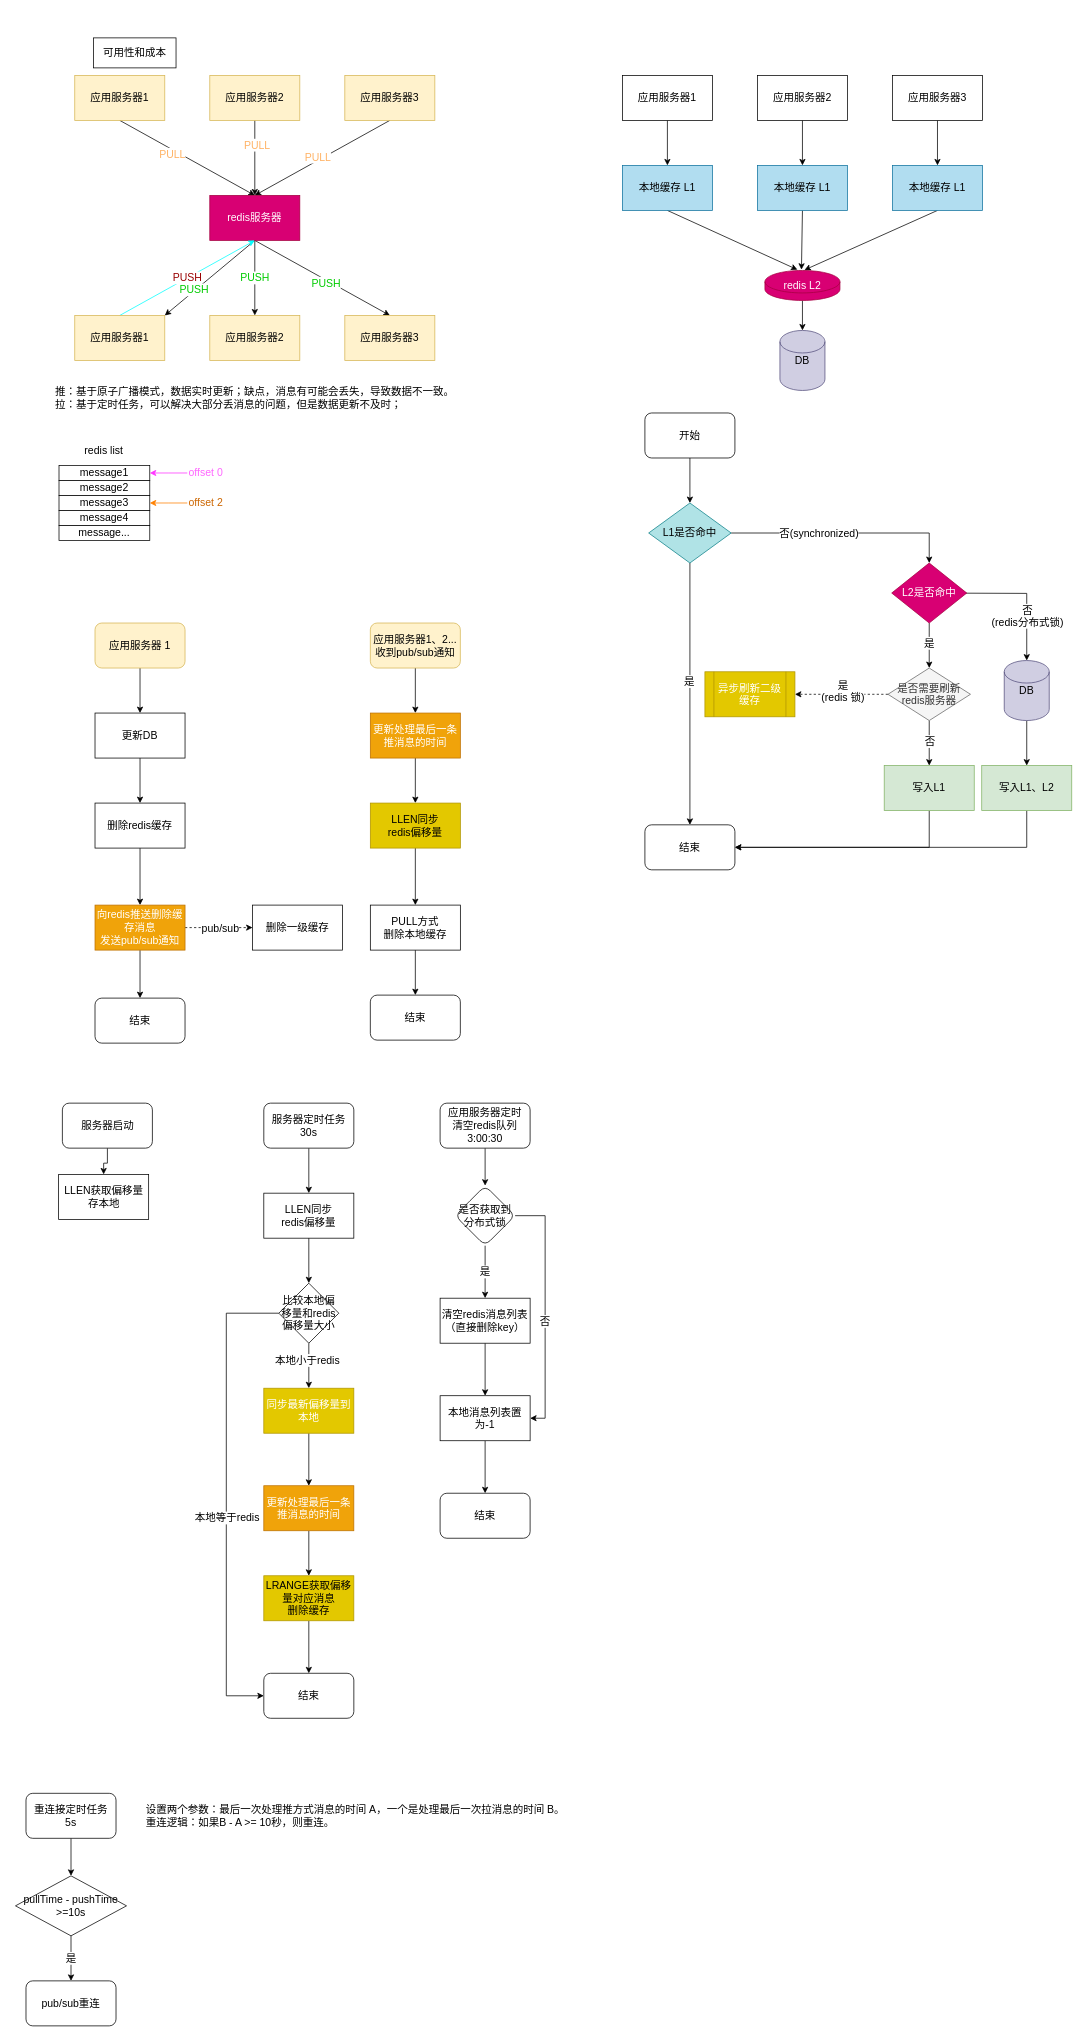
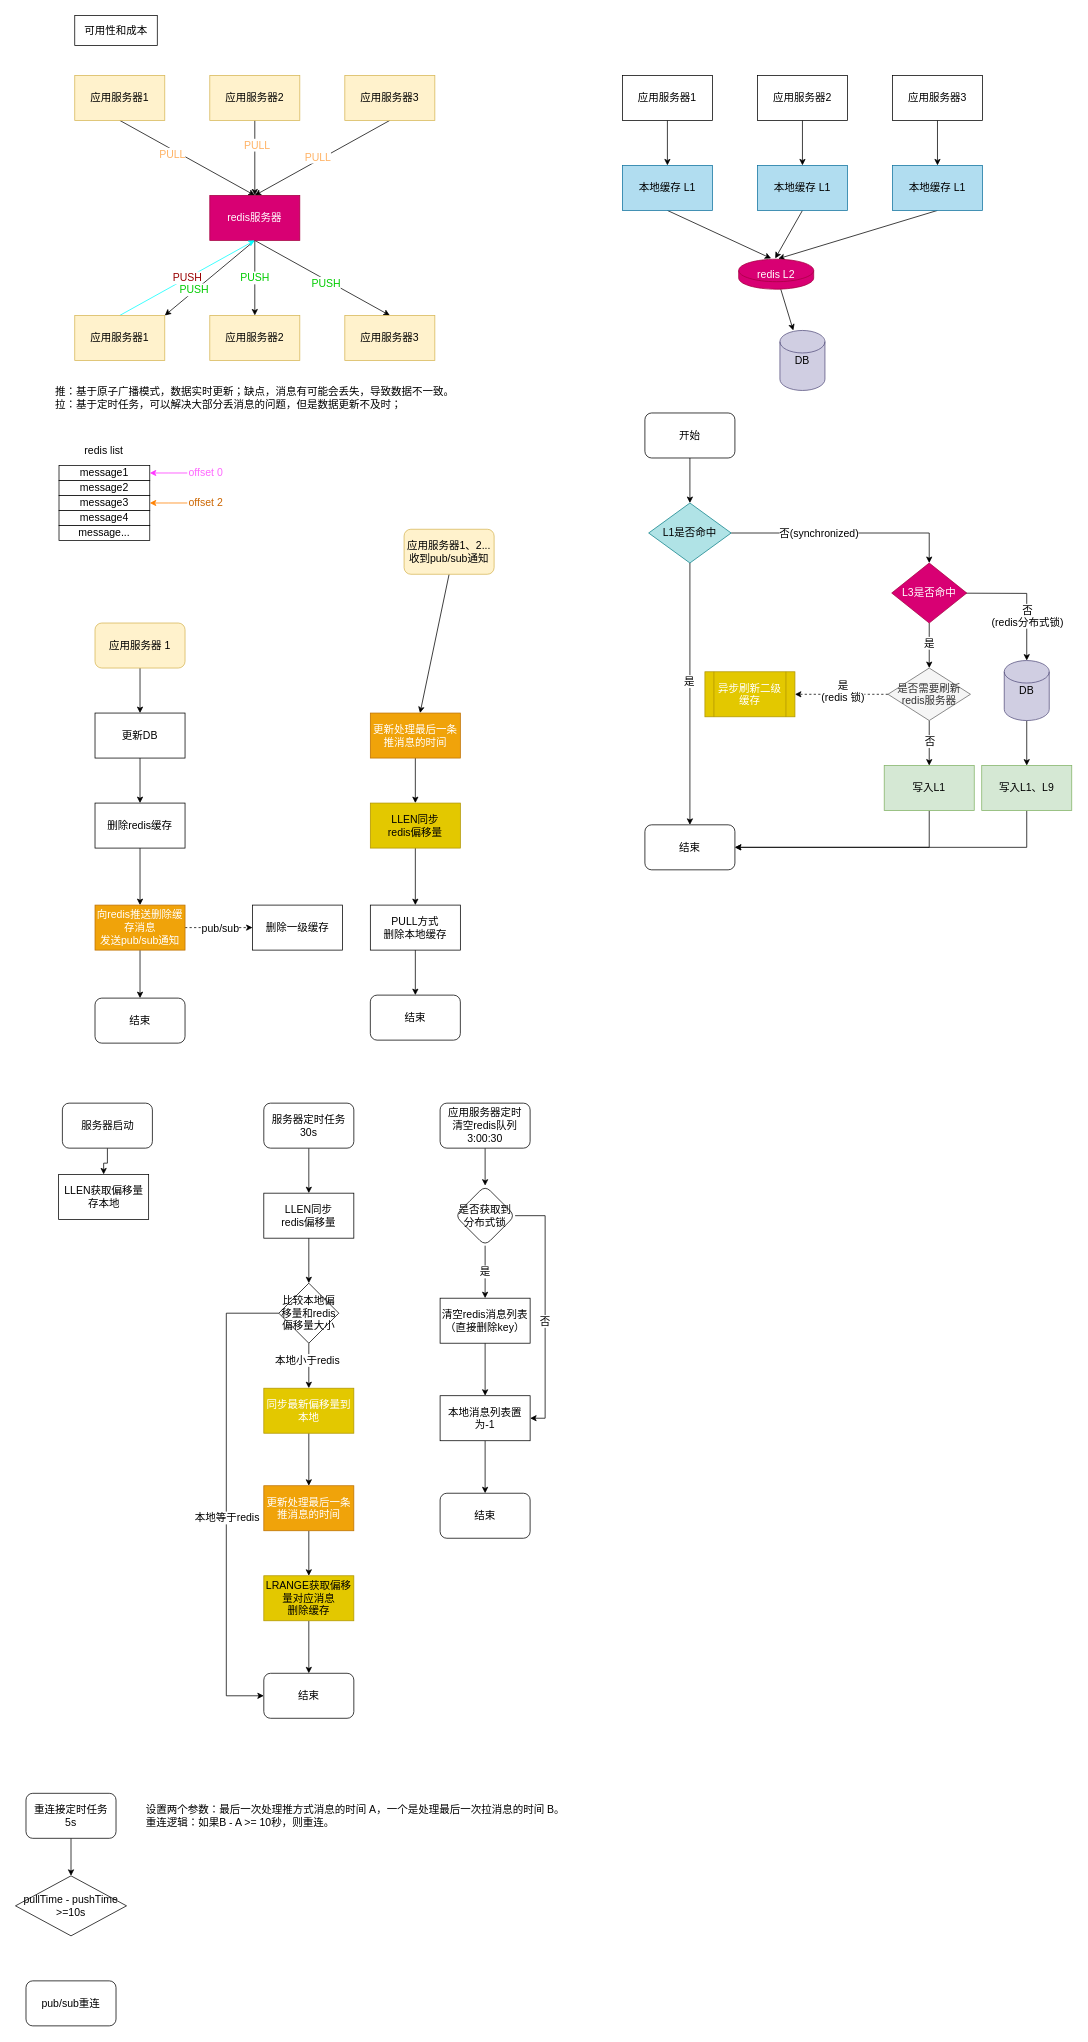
(135, 53) -> (116, 30)
(802, 285) -> (776, 274)
(929, 593) -> (929, 593)
(415, 645) -> (449, 552)
(1026, 788) -> (1026, 788)
(71, 1957) -> none
